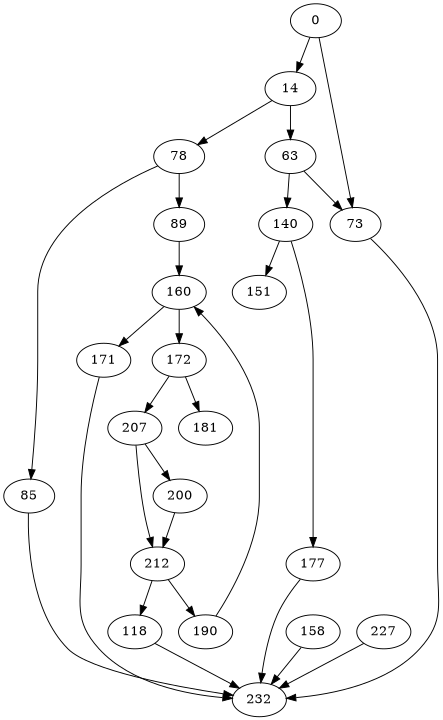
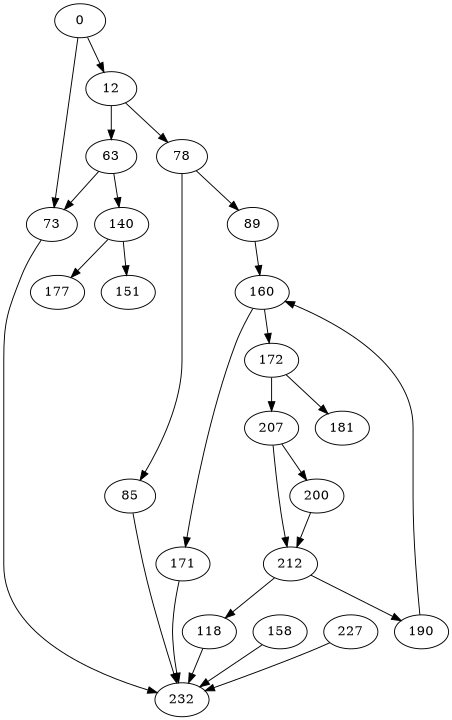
(290, 89) -> (111, 89)
(274, 623) -> none
